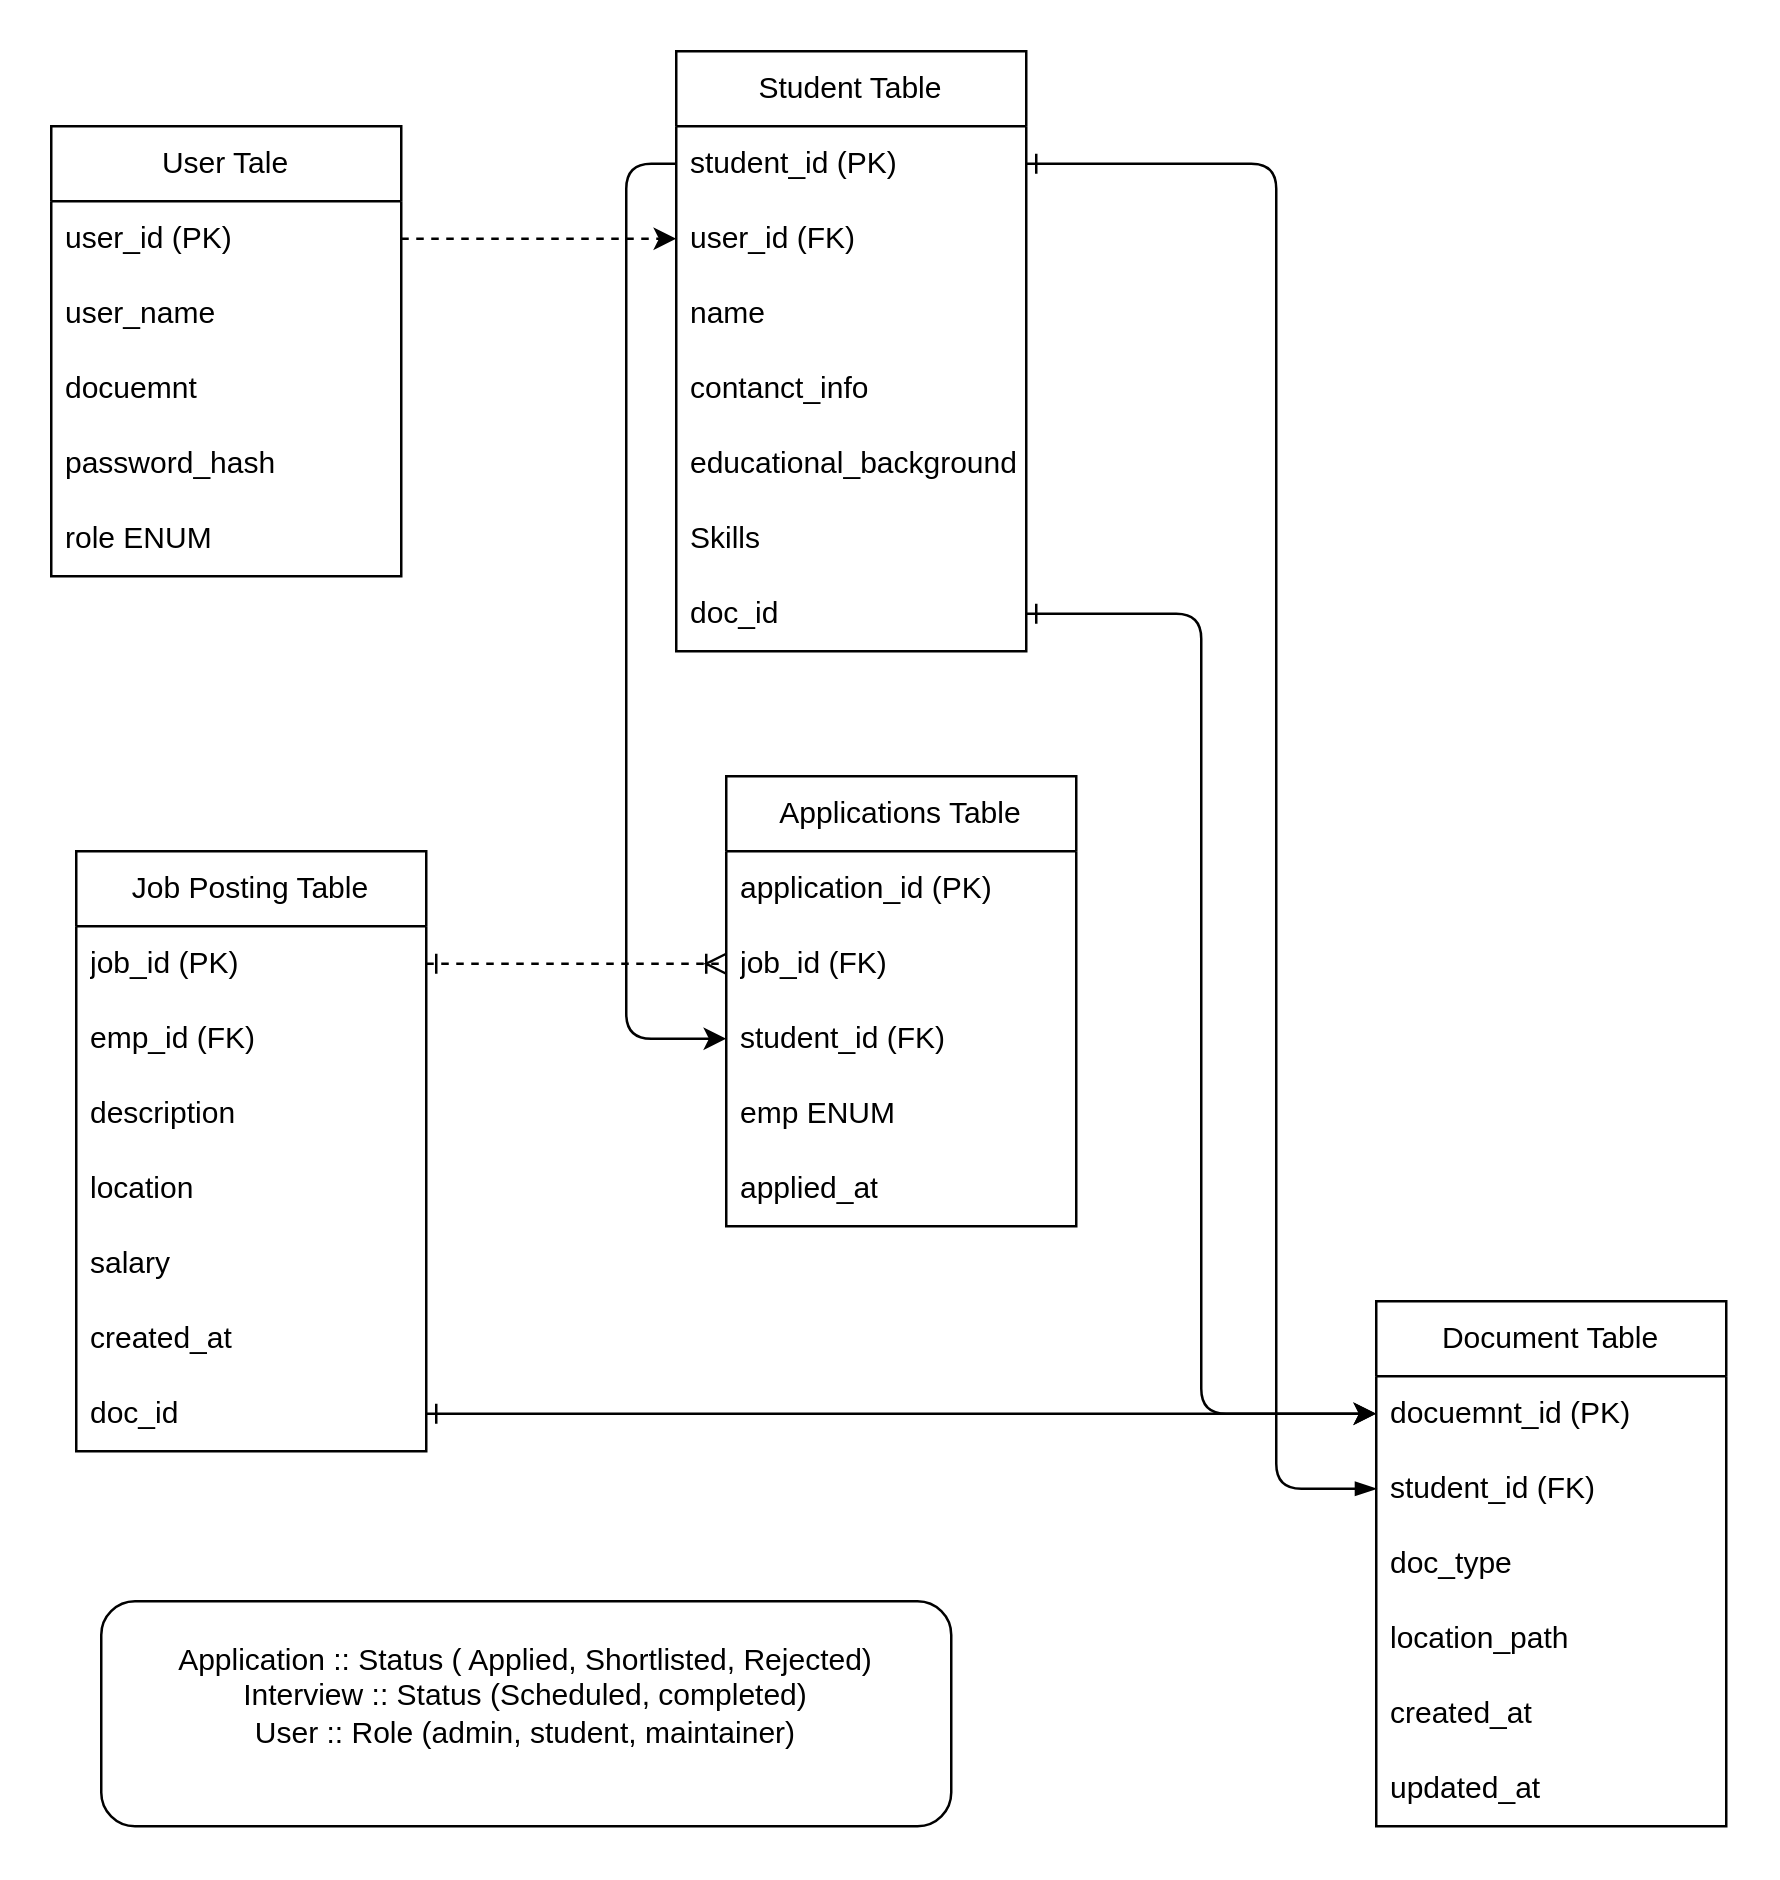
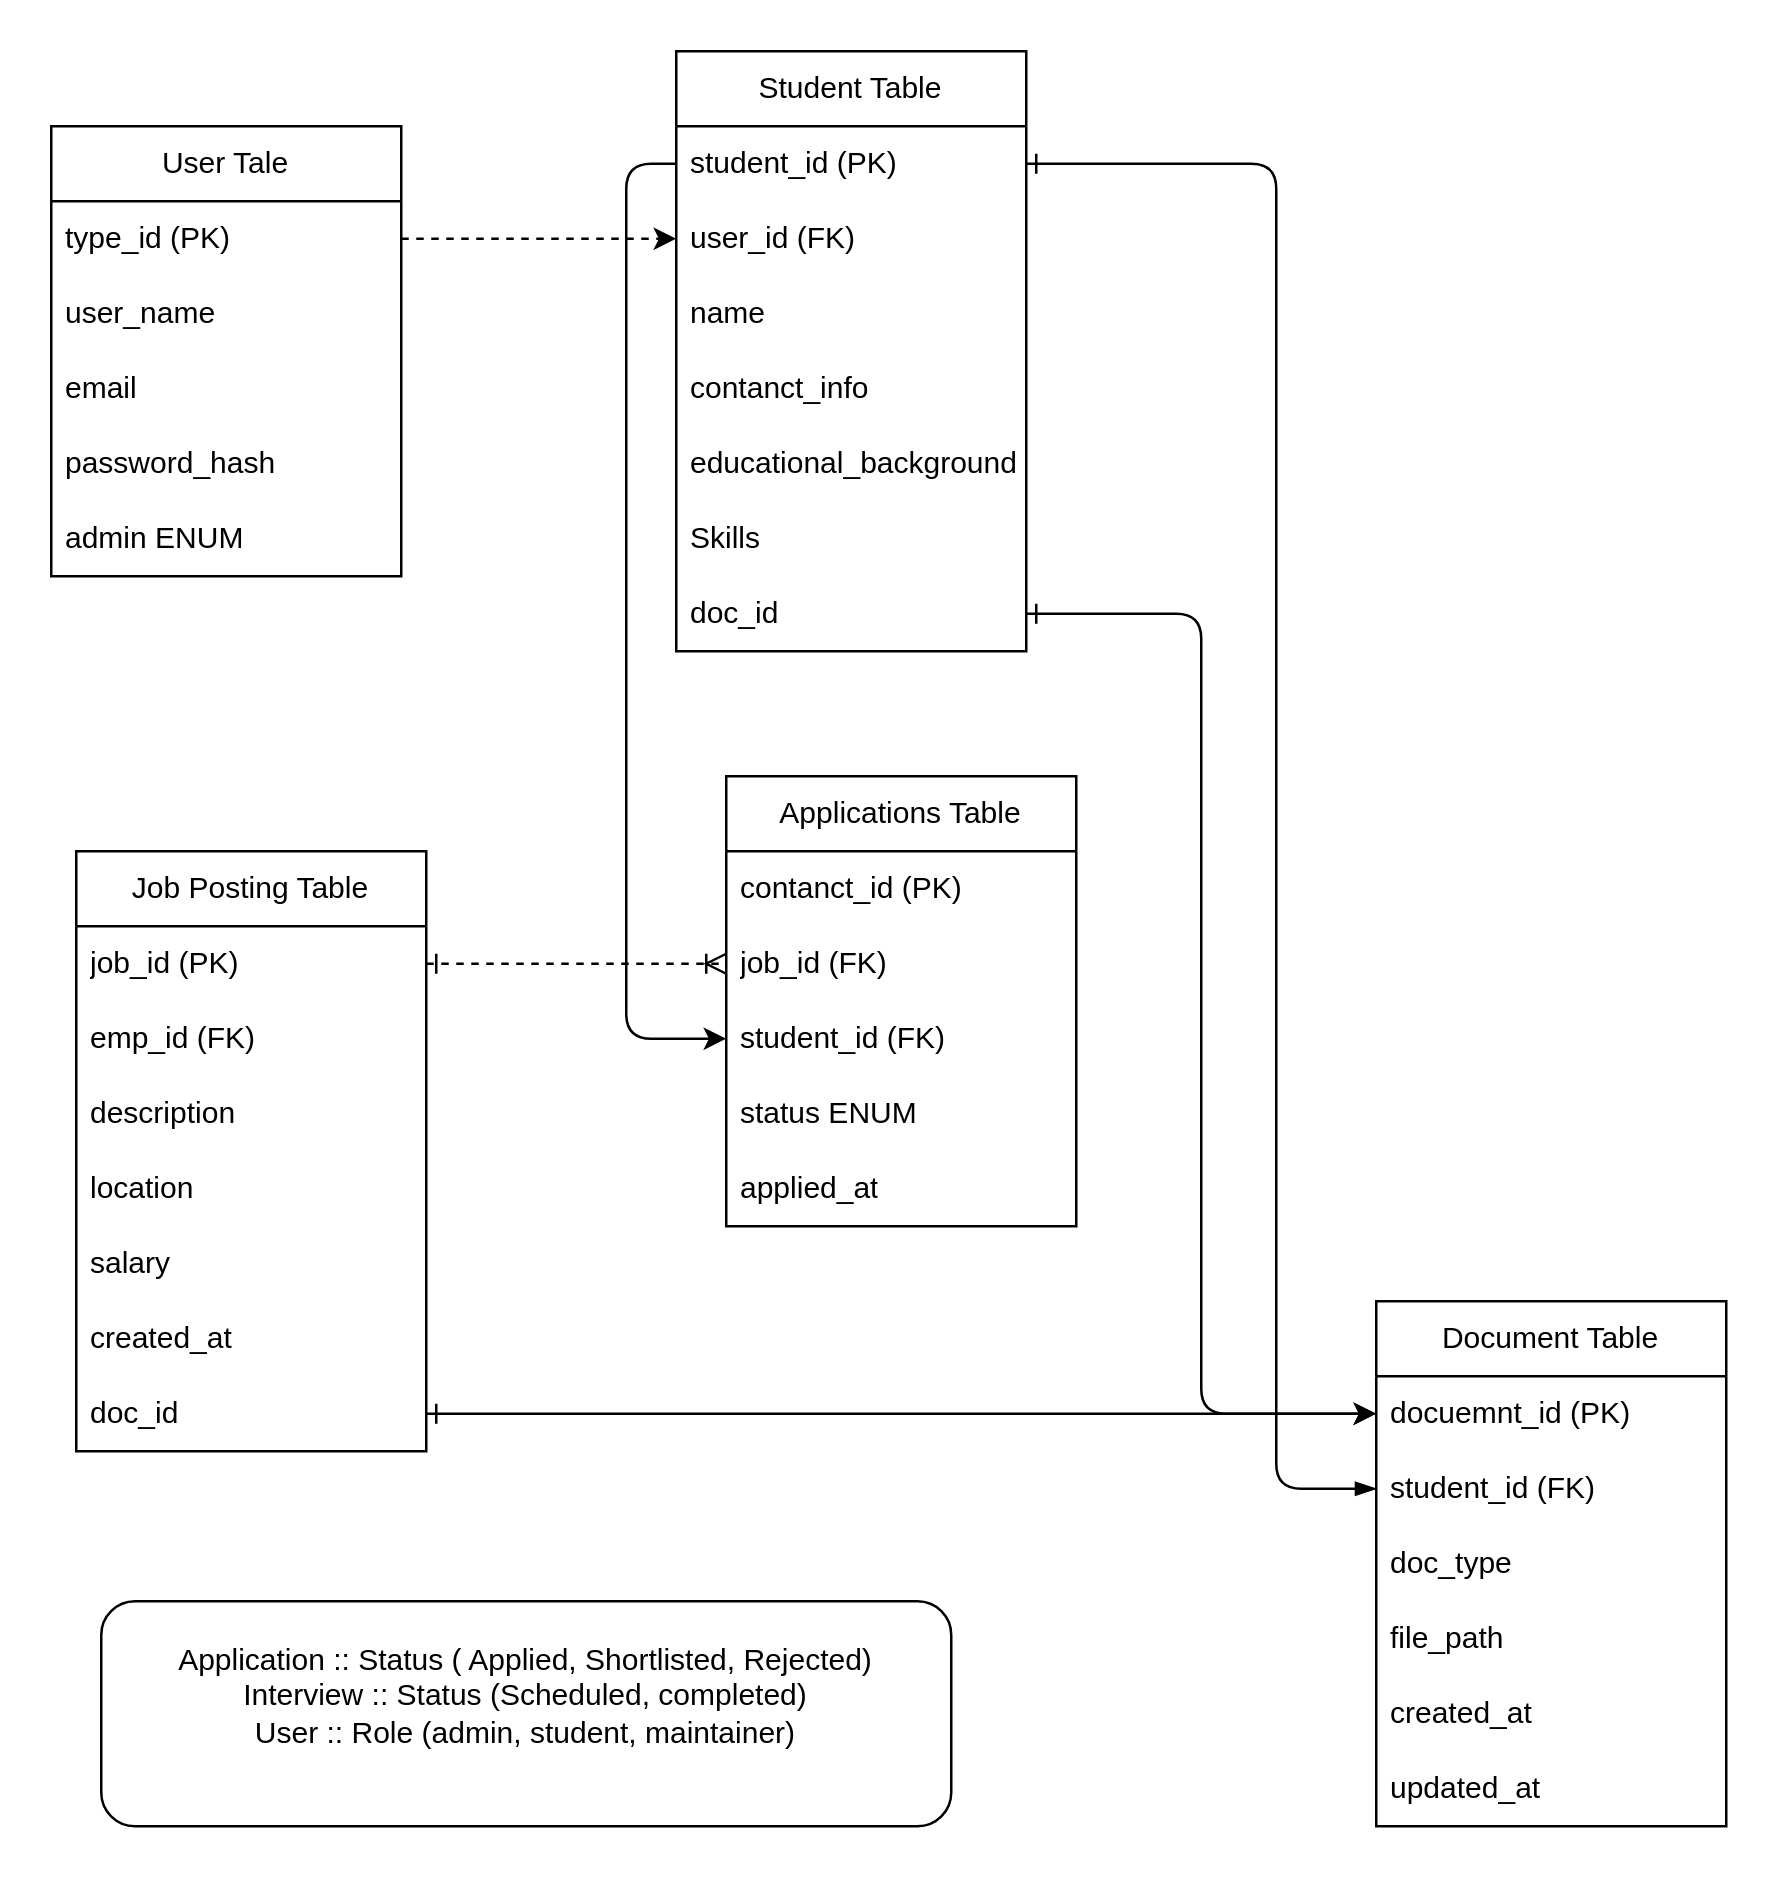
(159, 239) -> (159, 239)
(133, 389) -> (100, 389)
(134, 539) -> (142, 539)
(881, 889) -> (868, 889)
(805, 1114) -> (830, 1114)
(1493, 1639) -> (1459, 1639)
